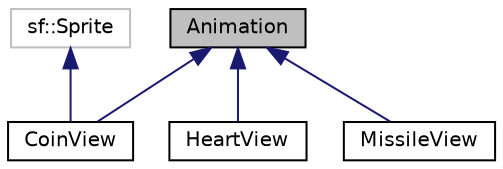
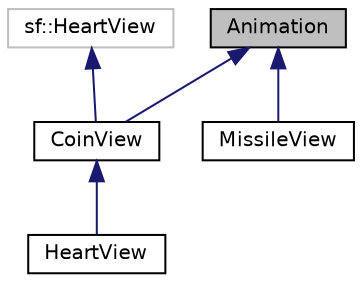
(71, 28) -> (91, 28)
(238, 95) -> (97, 208)
